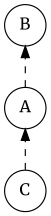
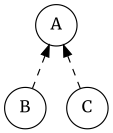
(25, 72) -> (39, 72)
